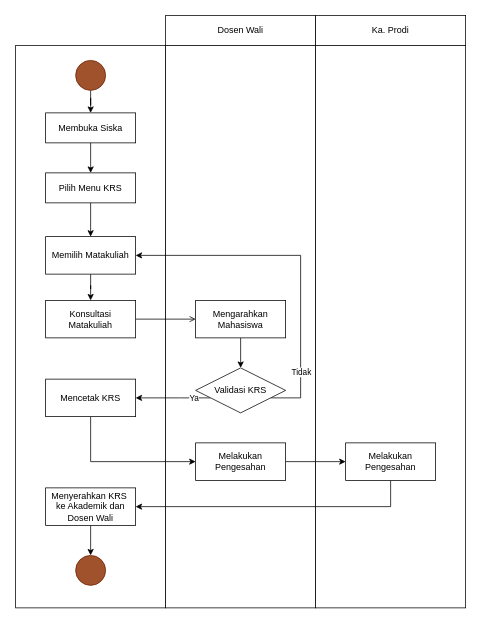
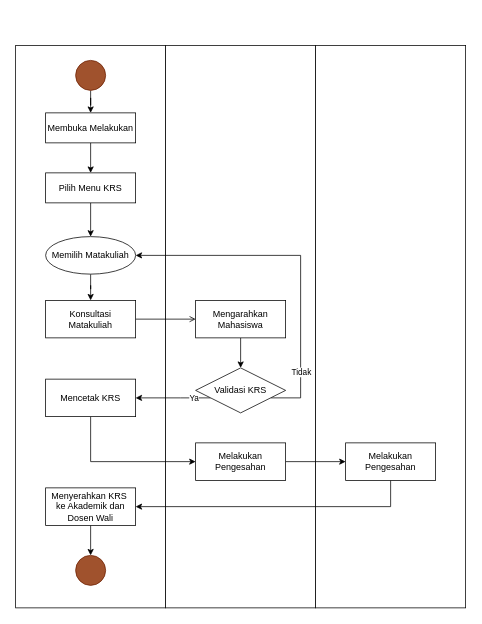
(240, 30) -> none
(390, 30) -> none
(90, 128) -> (90, 128)
(90, 255) -> (90, 255)
